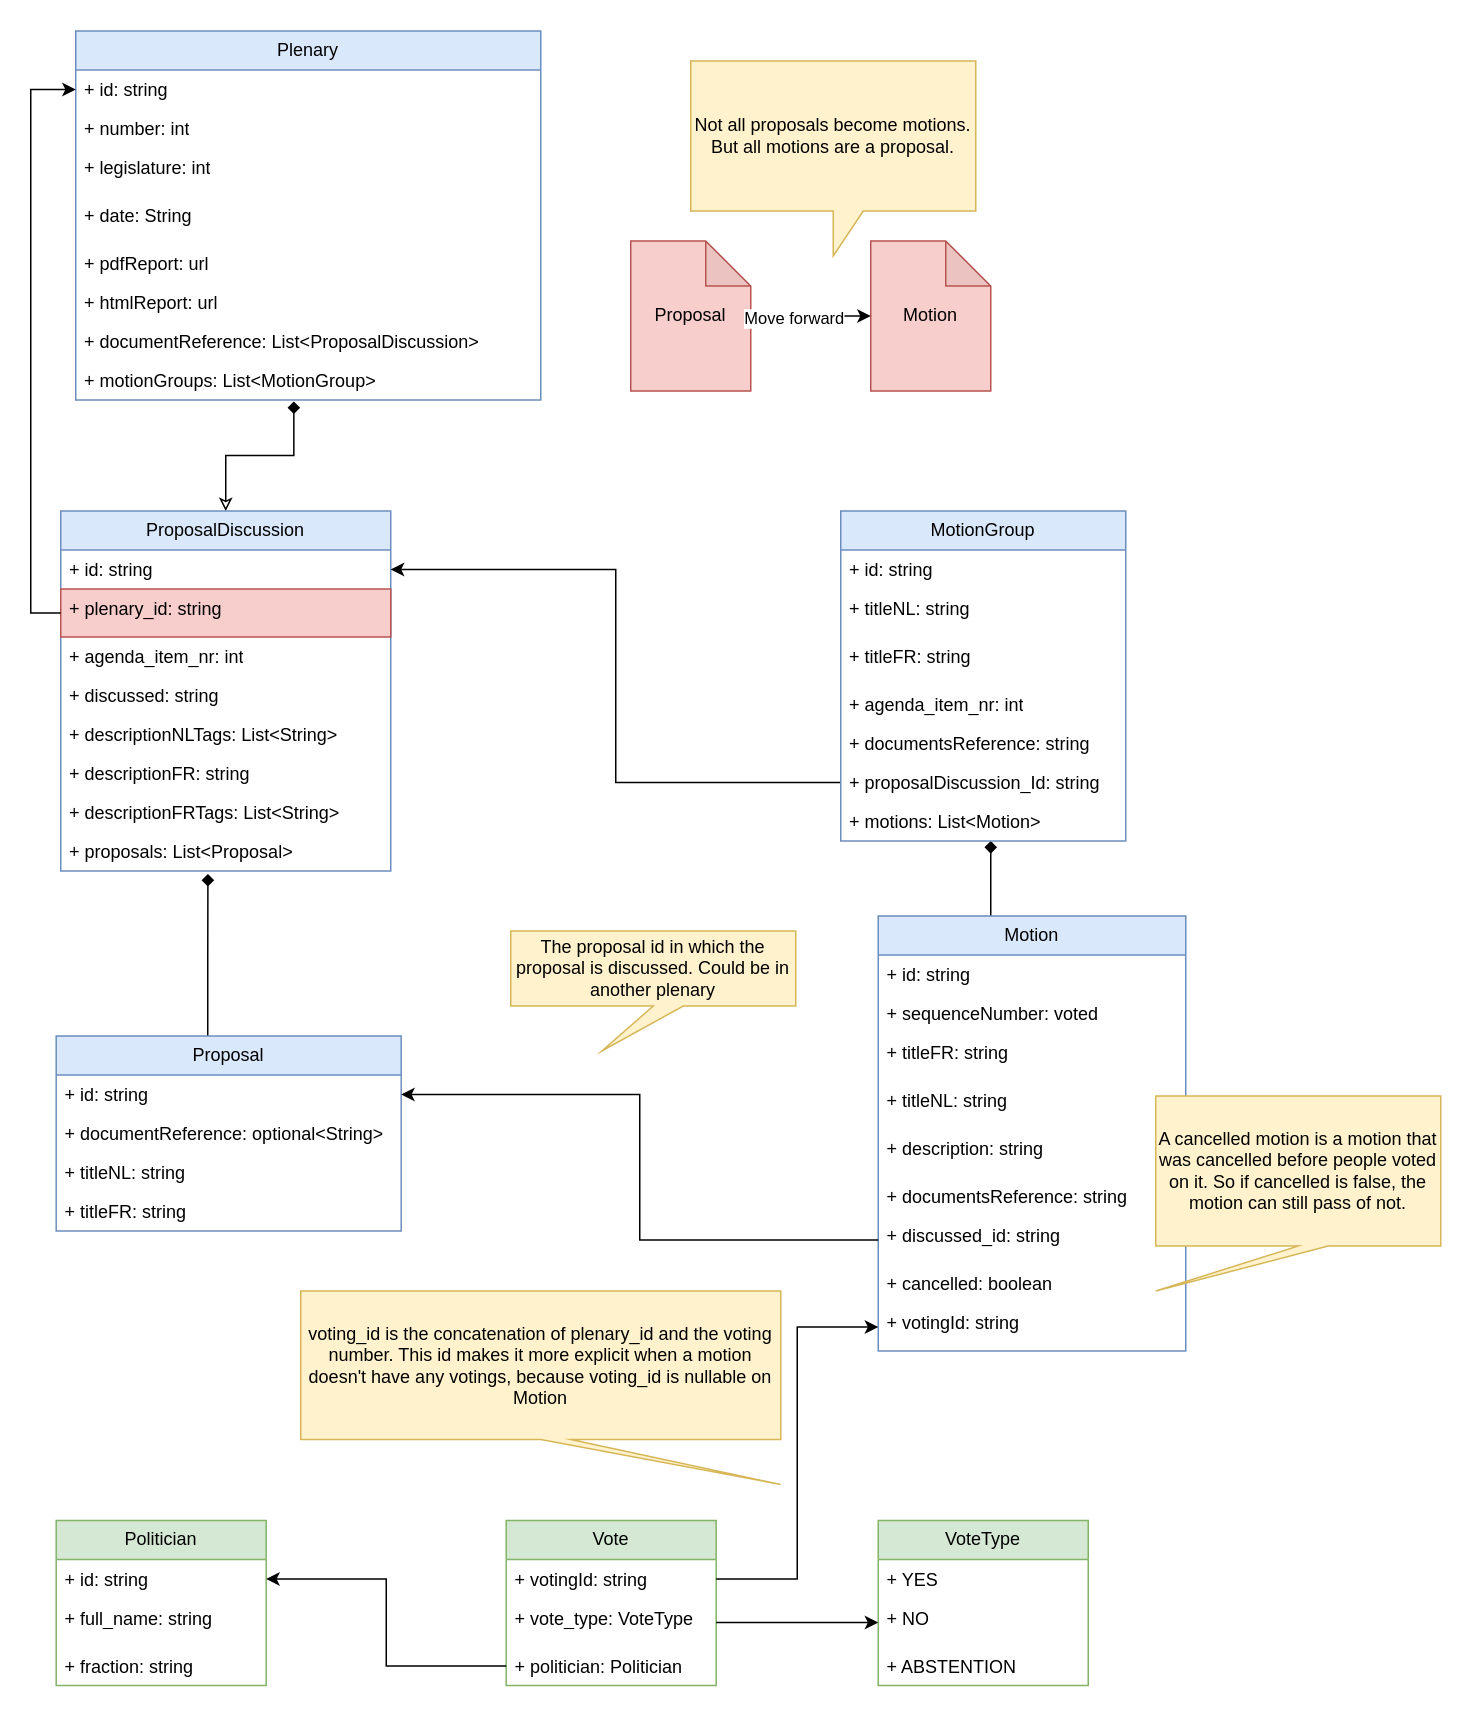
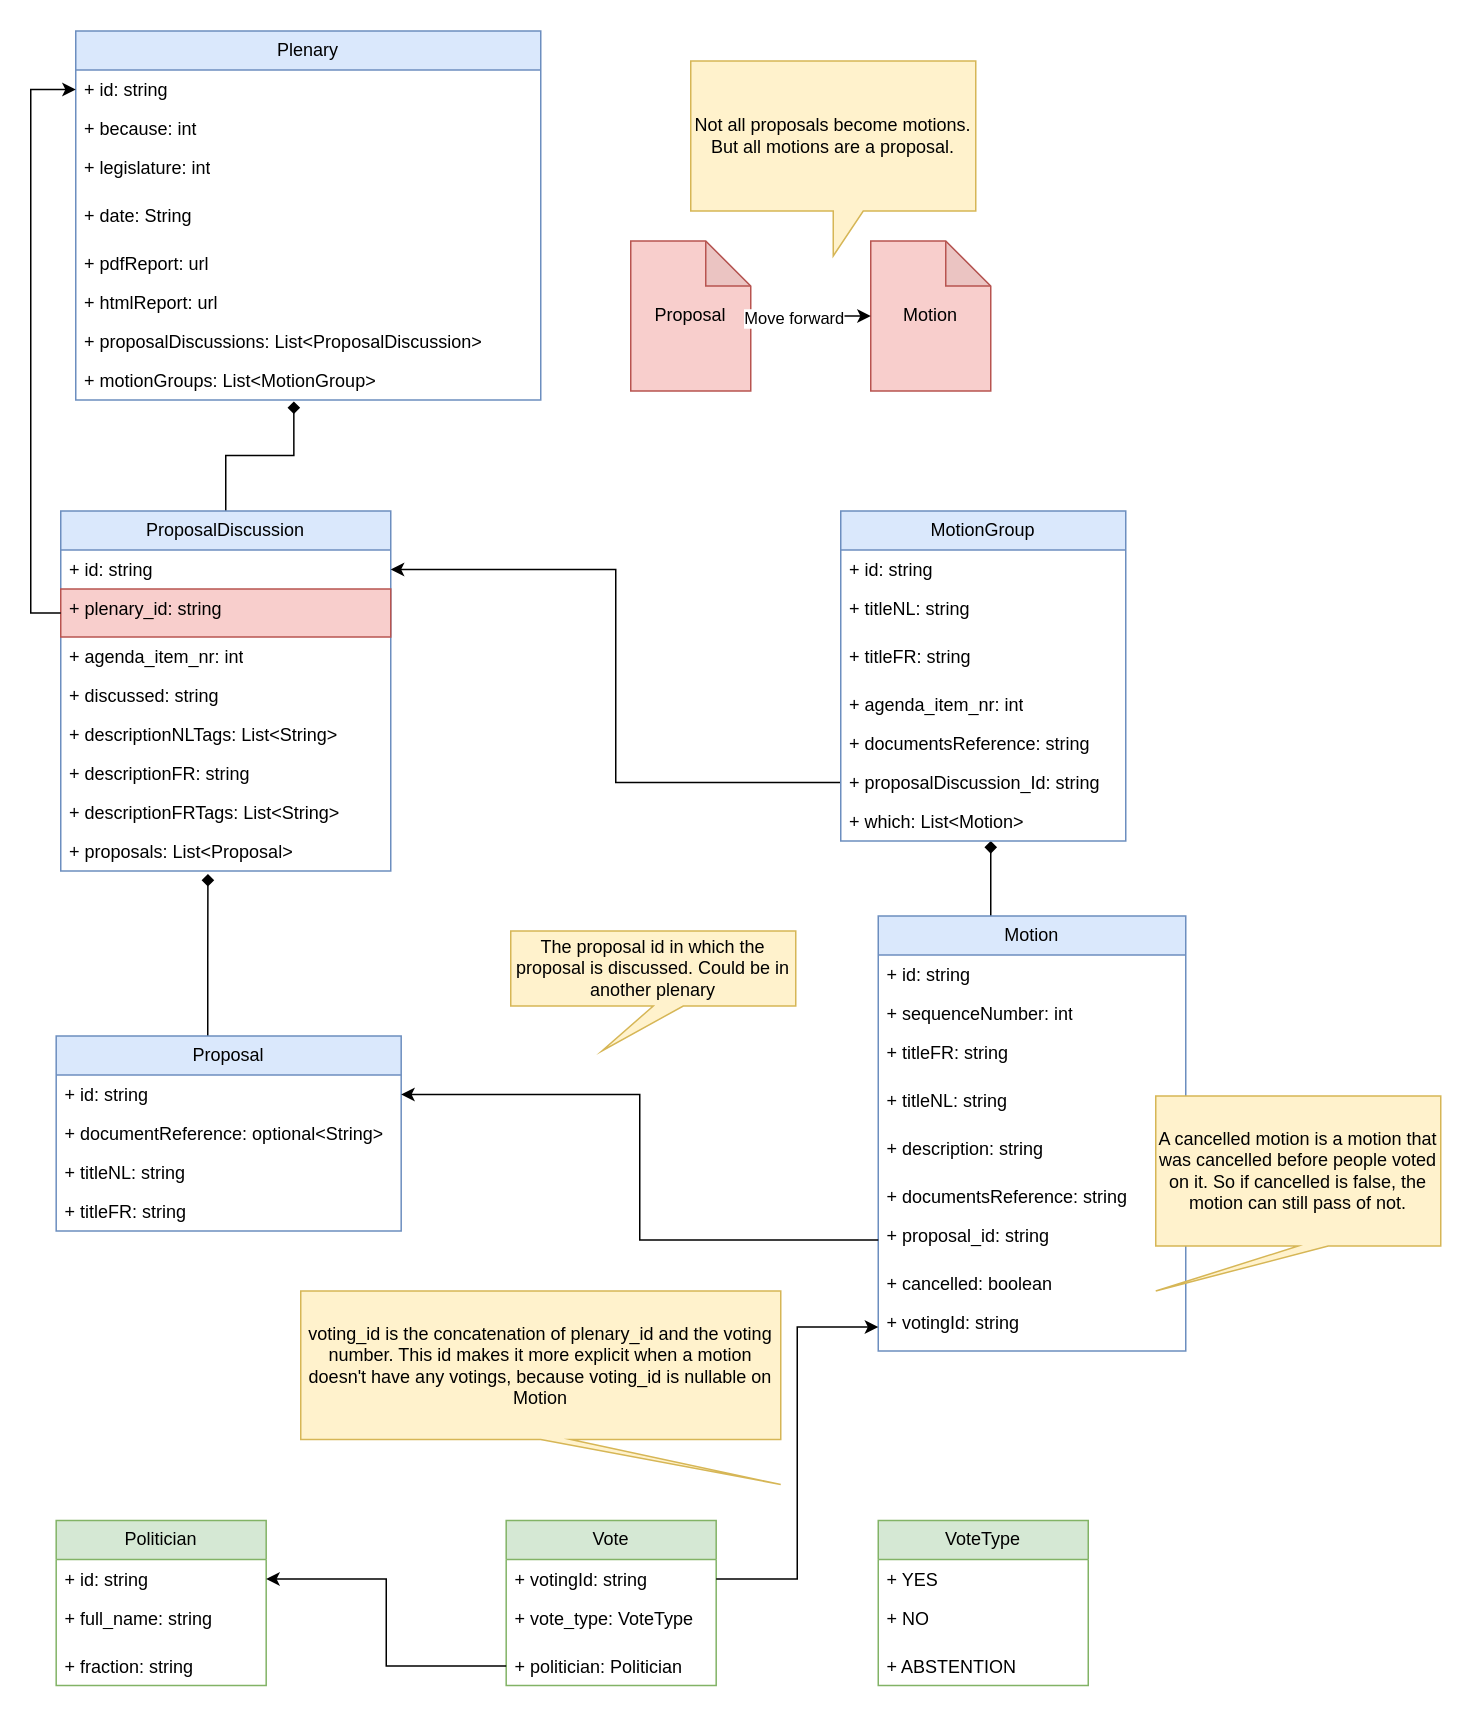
(141, 130) -> (146, 130)
(295, 343) -> (298, 343)
(226, 499) -> (226, 503)
(952, 823) -> (942, 823)
(996, 1015) -> (984, 1015)
(984, 1237) -> (979, 1237)
(793, 1622) -> none
